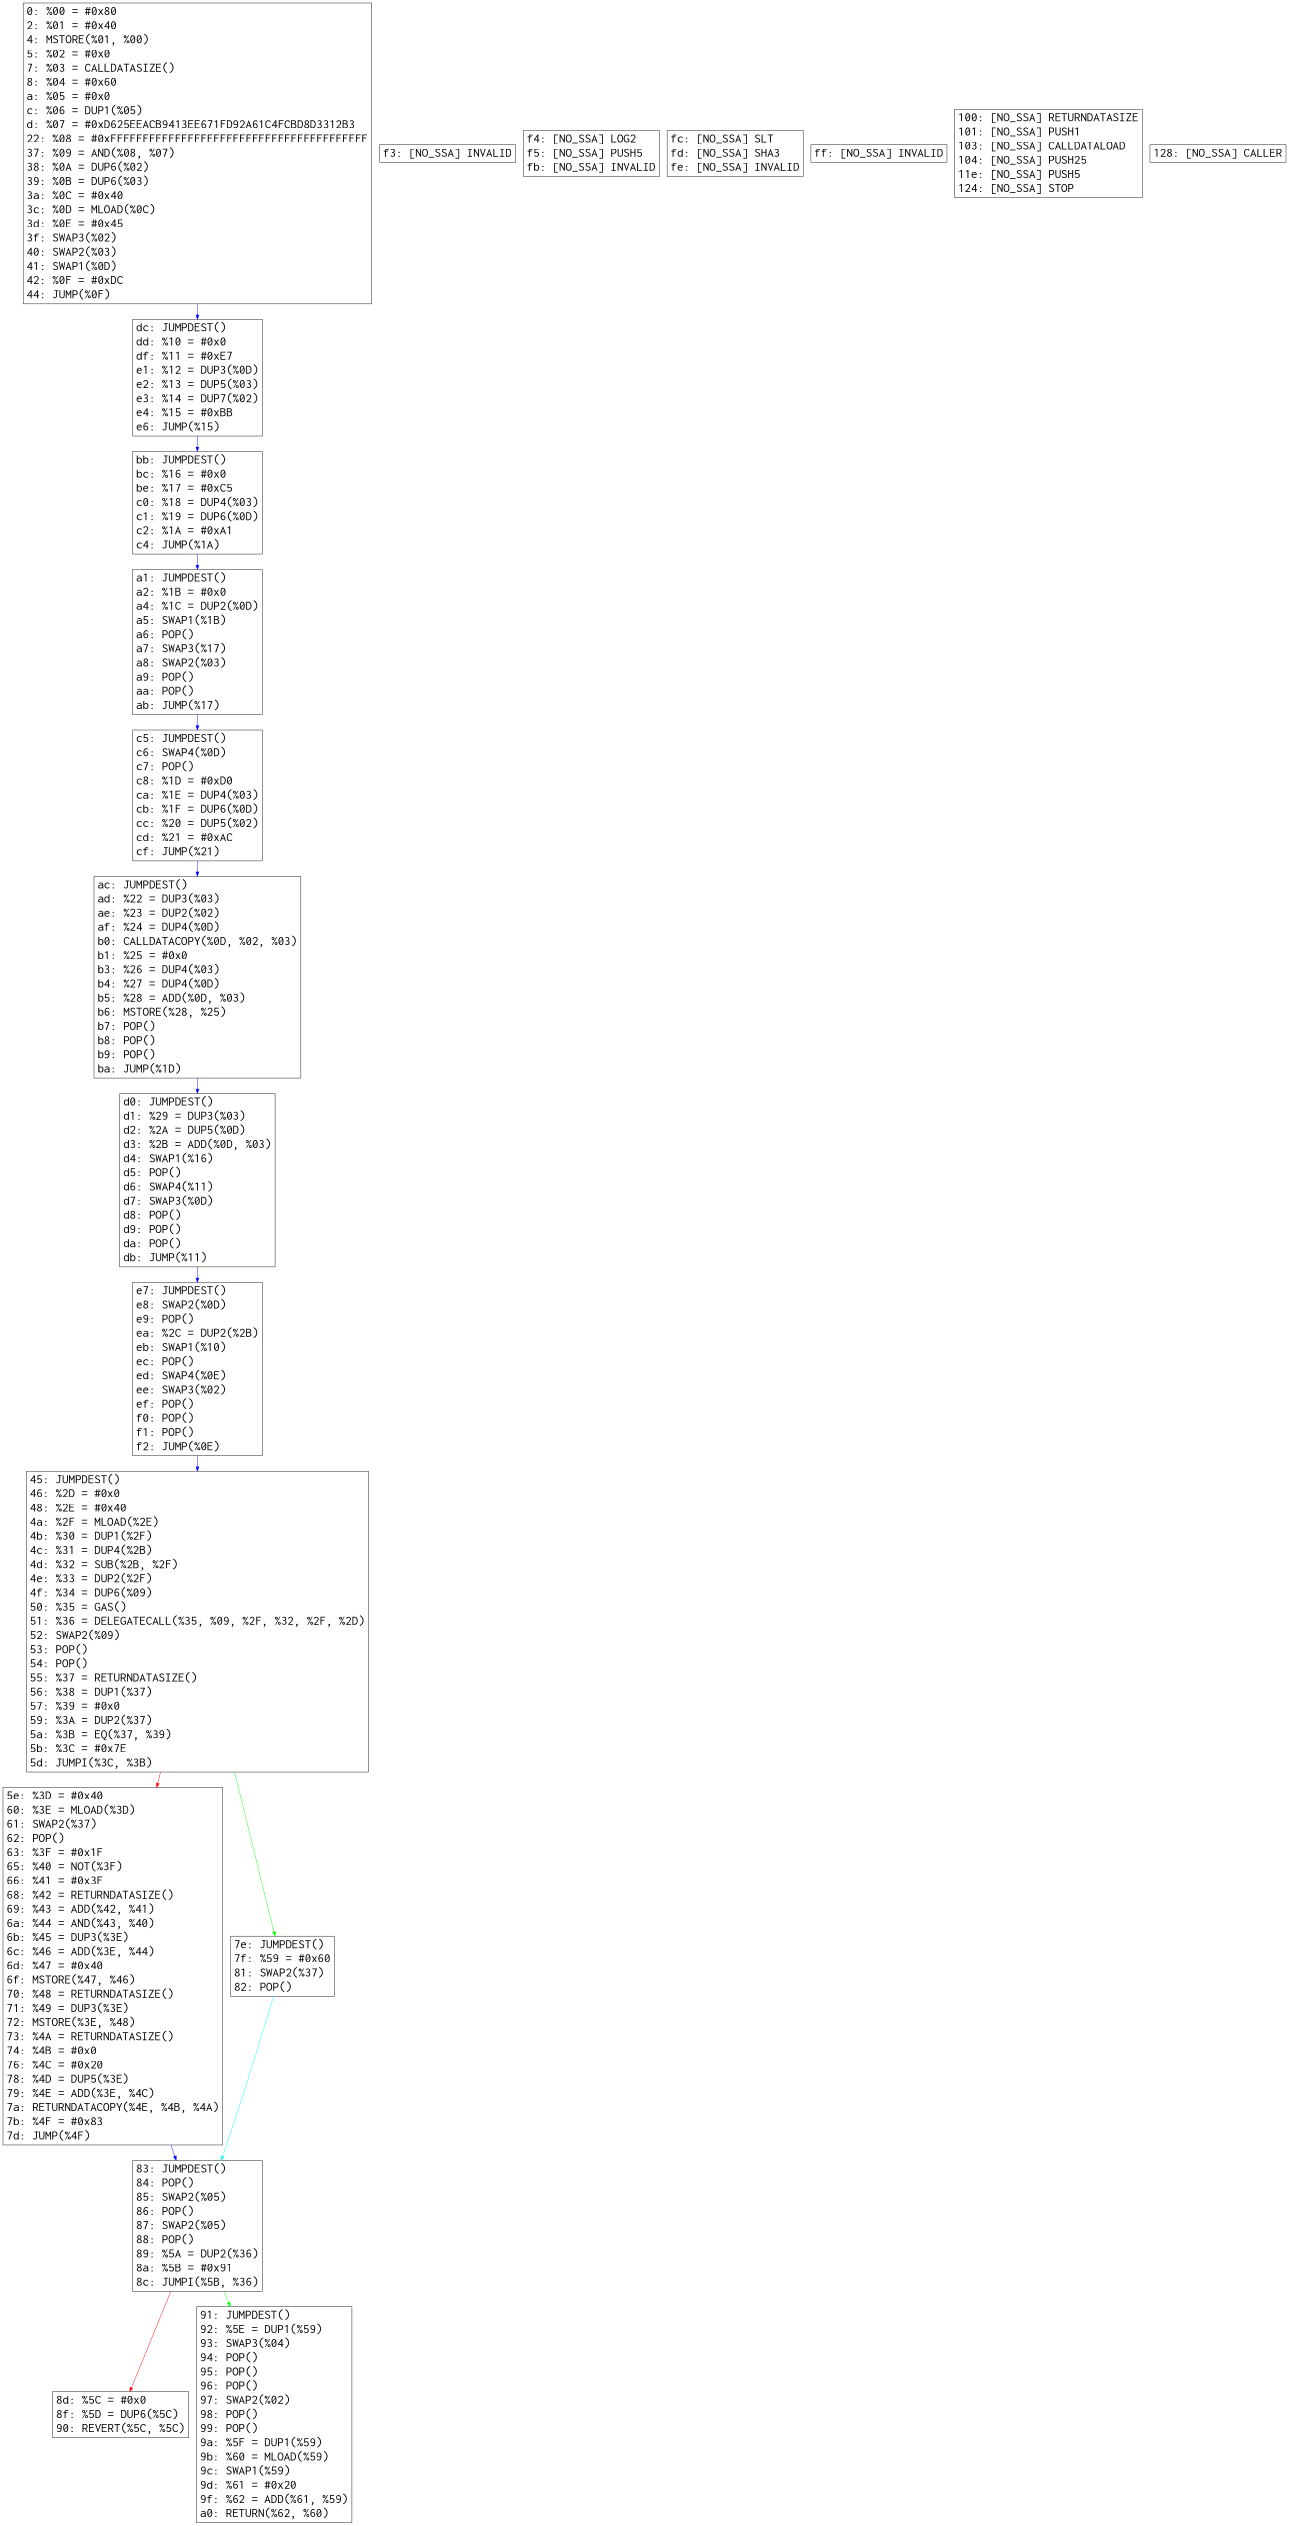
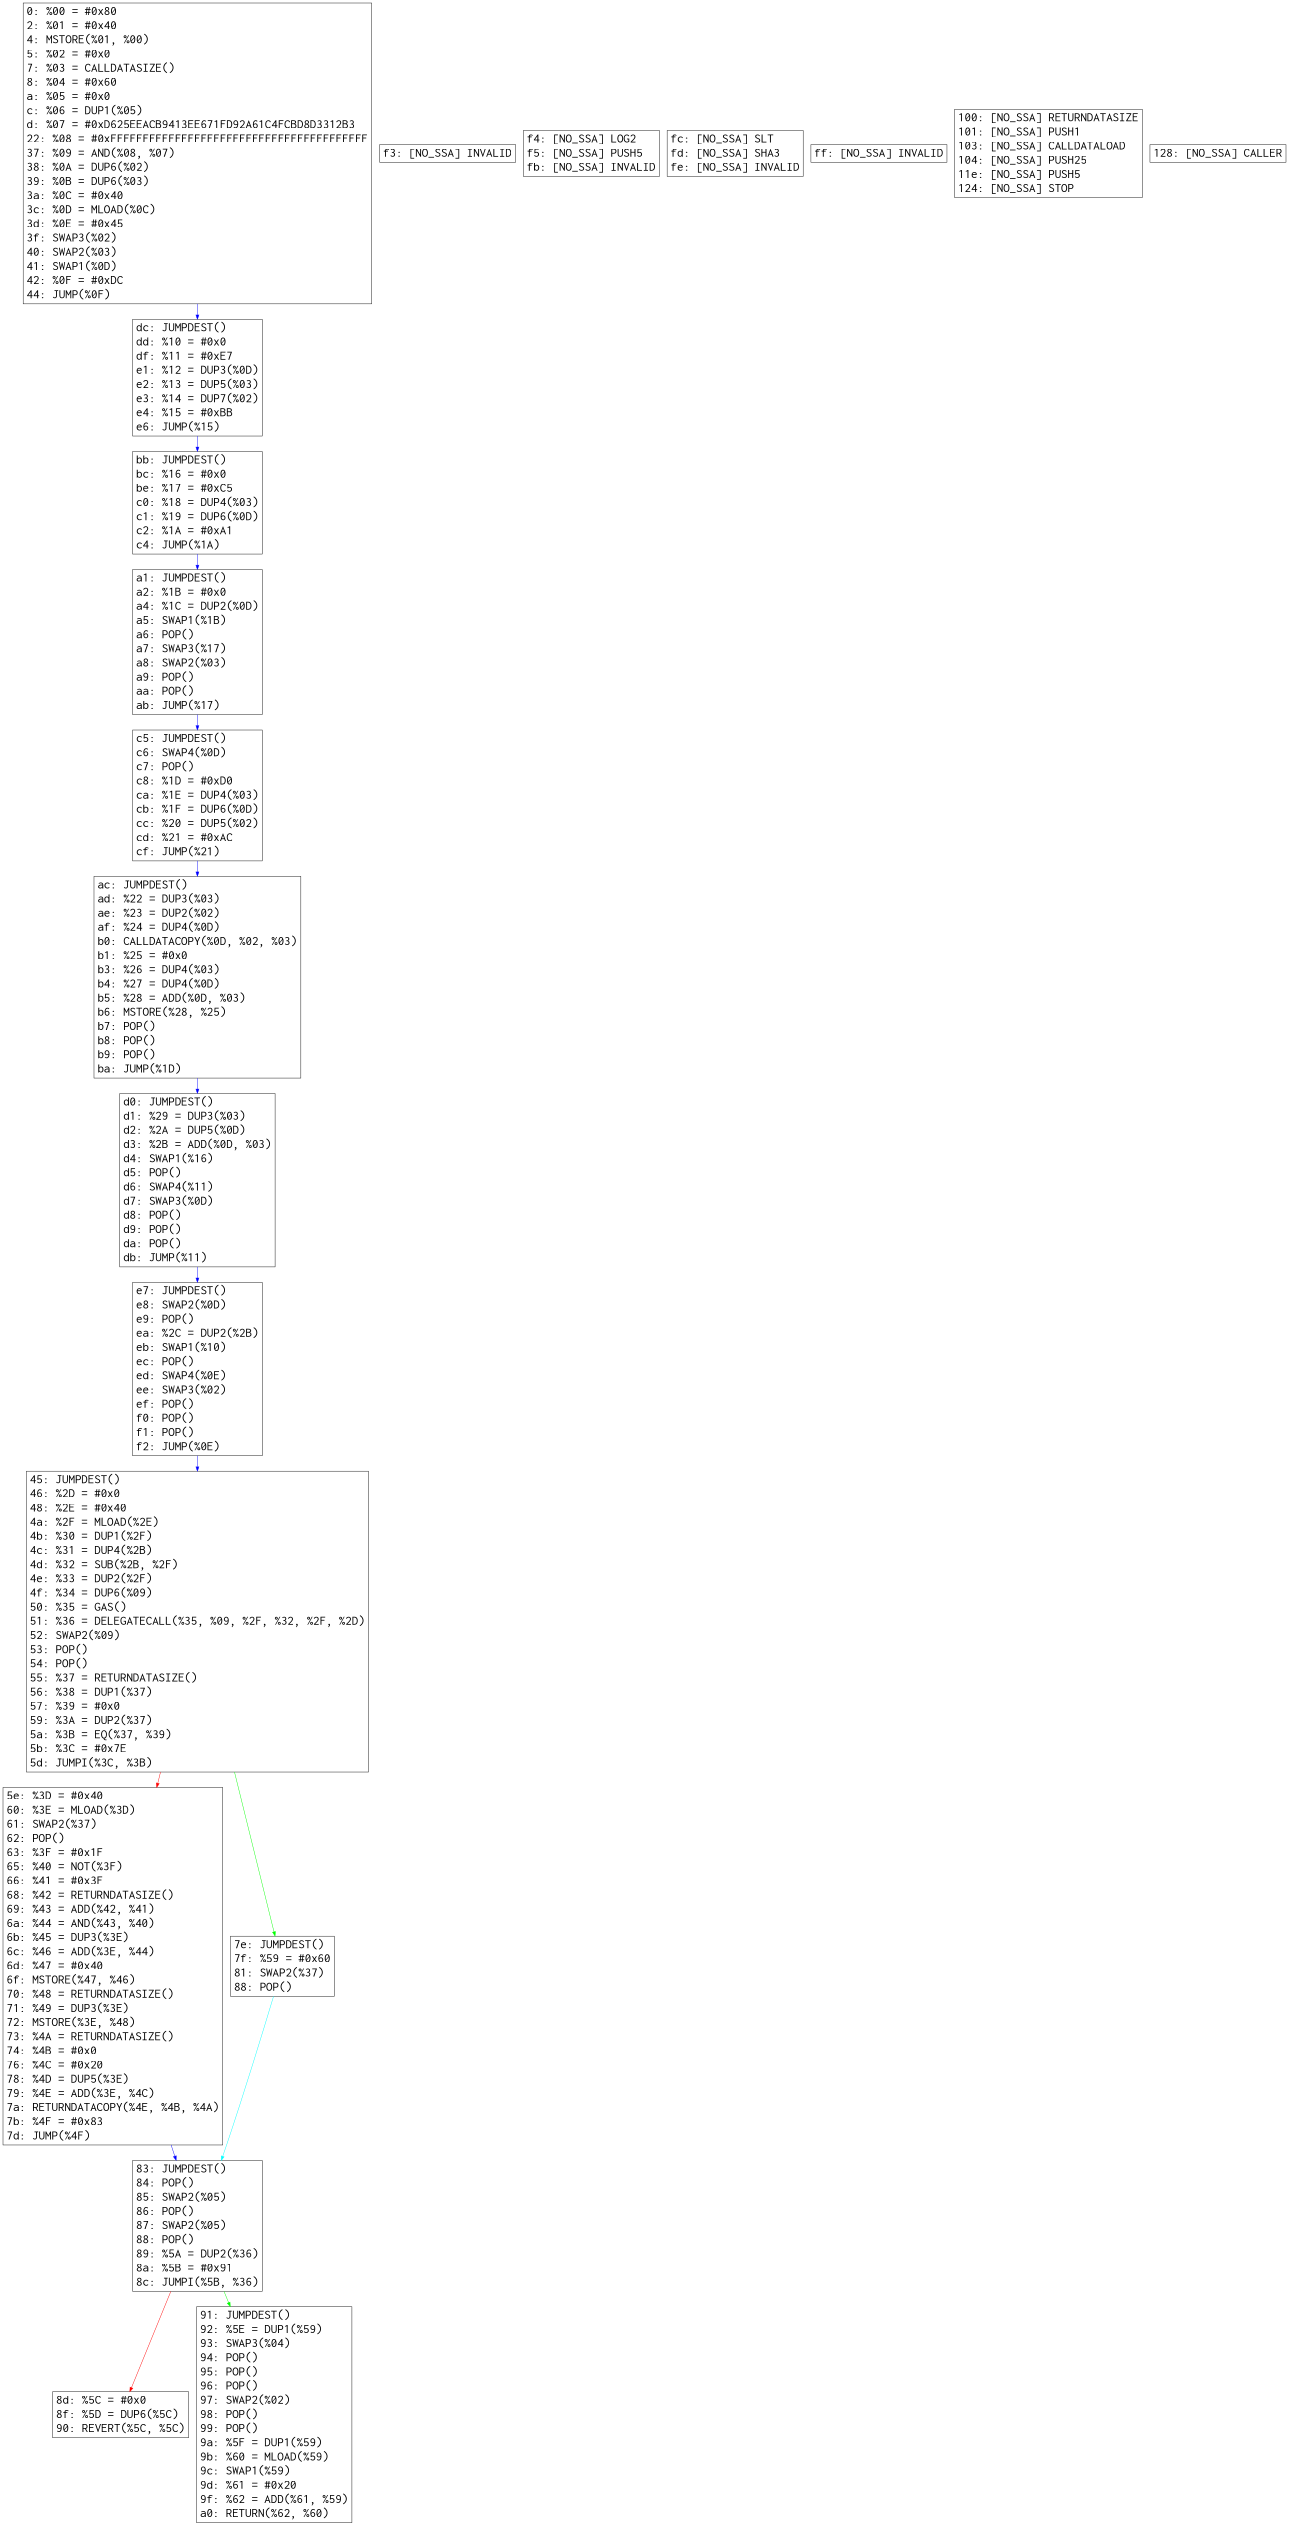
(282, 1966) -> (282, 1966)
